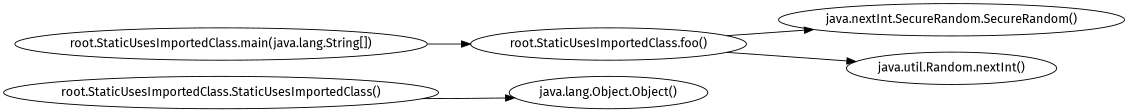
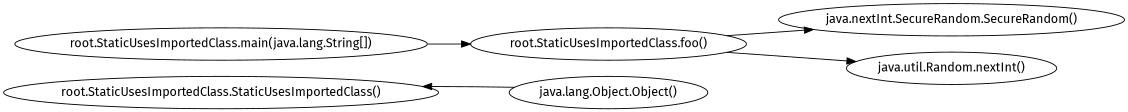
(464, 98) -> (473, 87)
